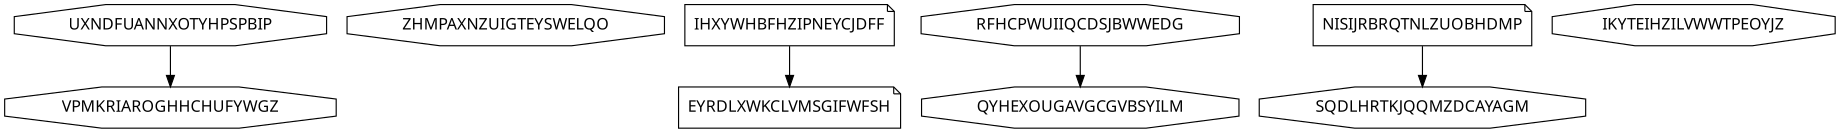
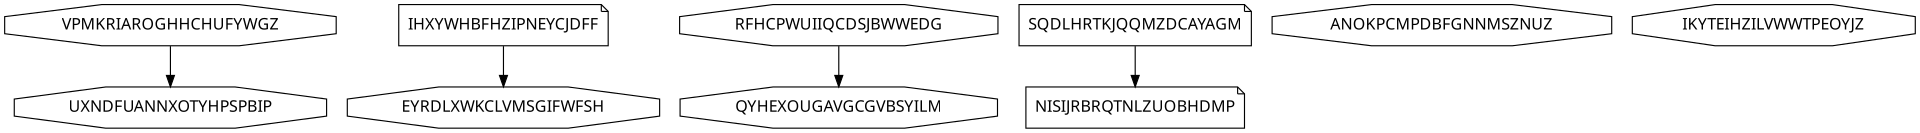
(506, 25) -> none
none -> (1442, 25)
(170, 61) -> (170, 61)
(1422, 61) -> (1135, 61)
(790, 108) -> (503, 108)
(1422, 108) -> (1135, 25)
